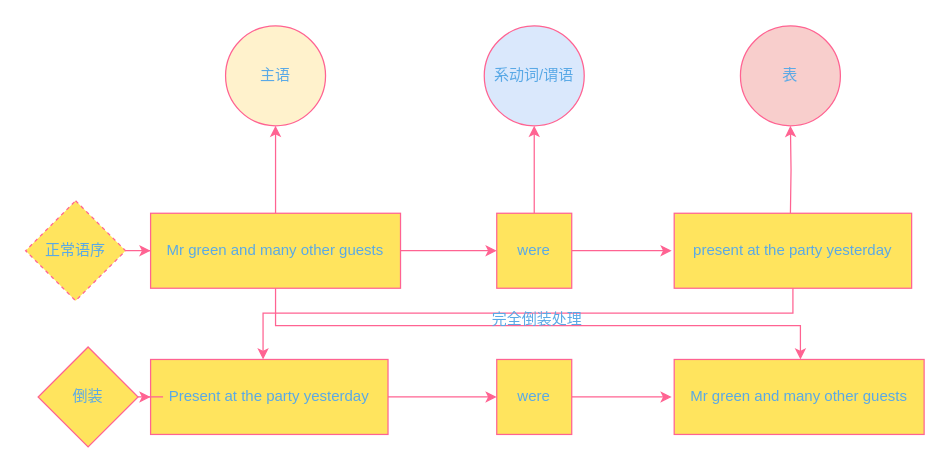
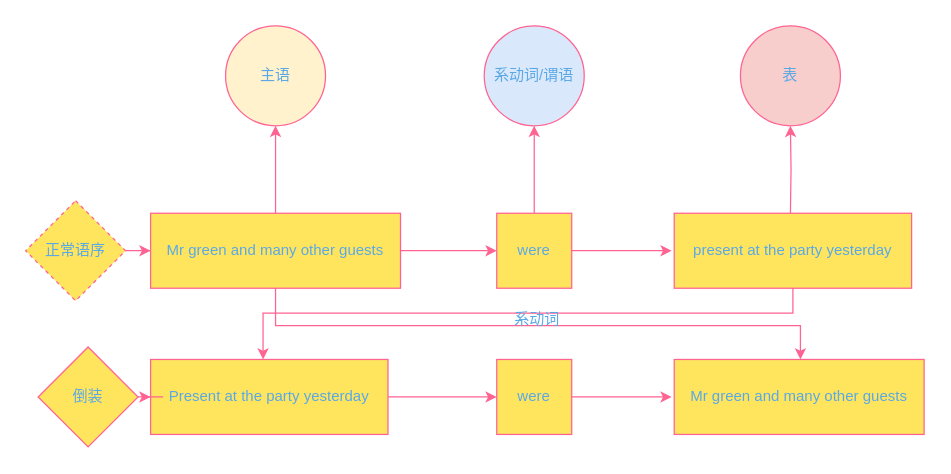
(538, 319) -> (538, 319)
